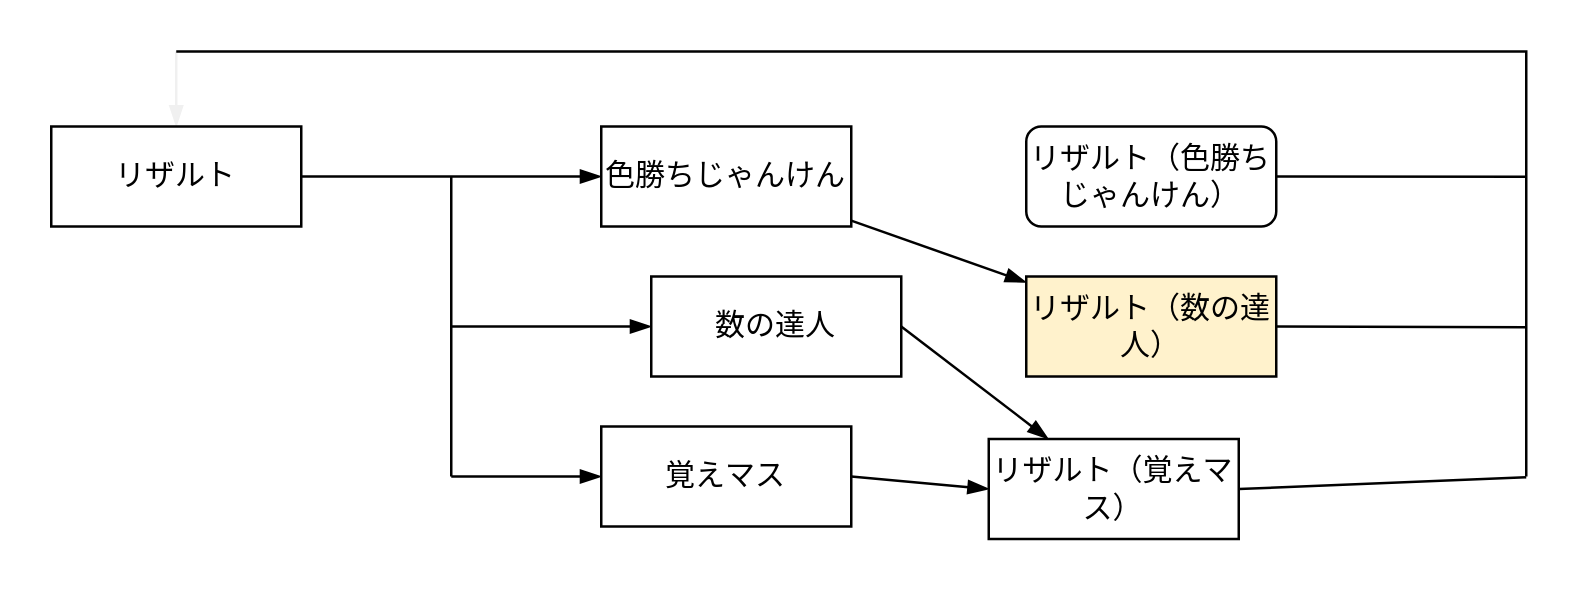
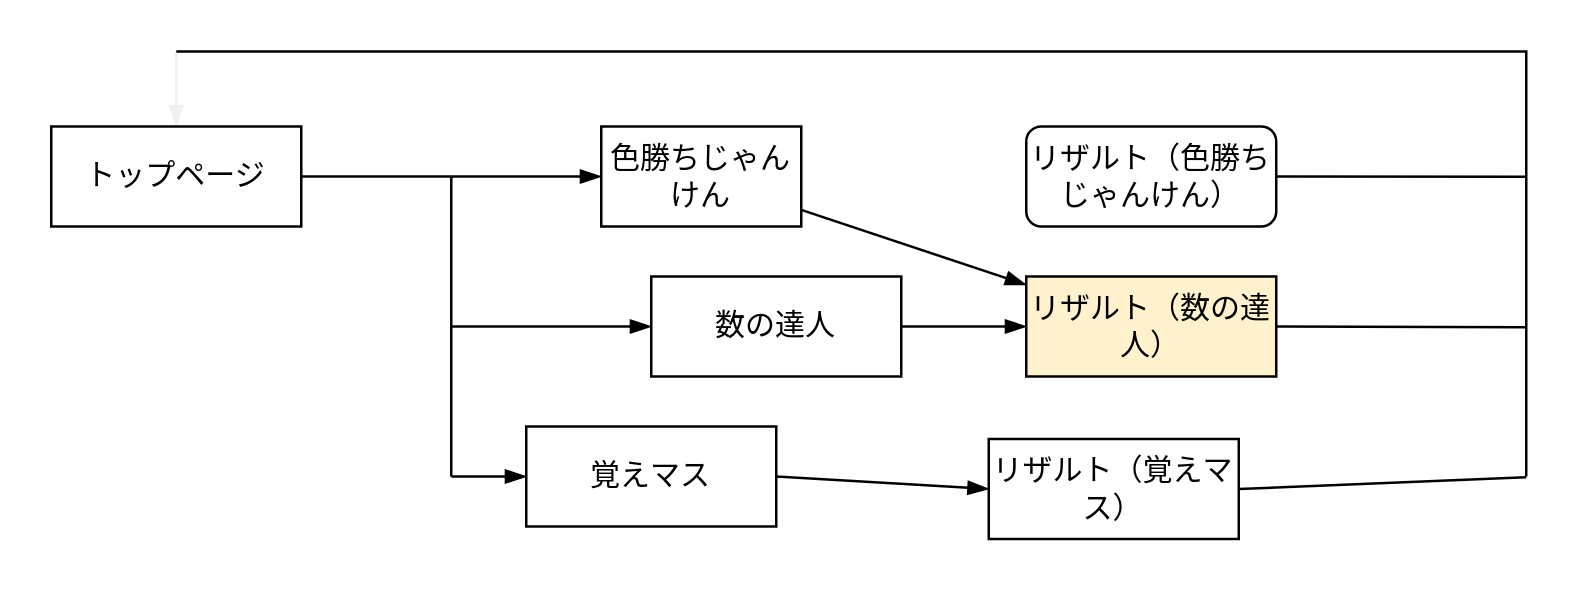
(176, 176) -> (176, 176)
(726, 176) -> (701, 176)
(967, 376) -> (954, 326)
(726, 476) -> (651, 476)
